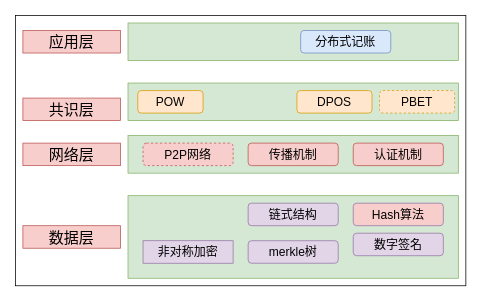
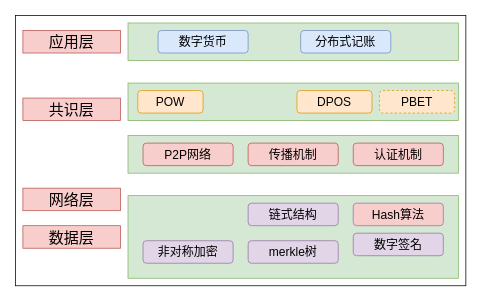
none -> (203, 42)
(72, 154) -> (72, 199)
(188, 154) -> (188, 154)
(188, 252) -> (188, 252)
